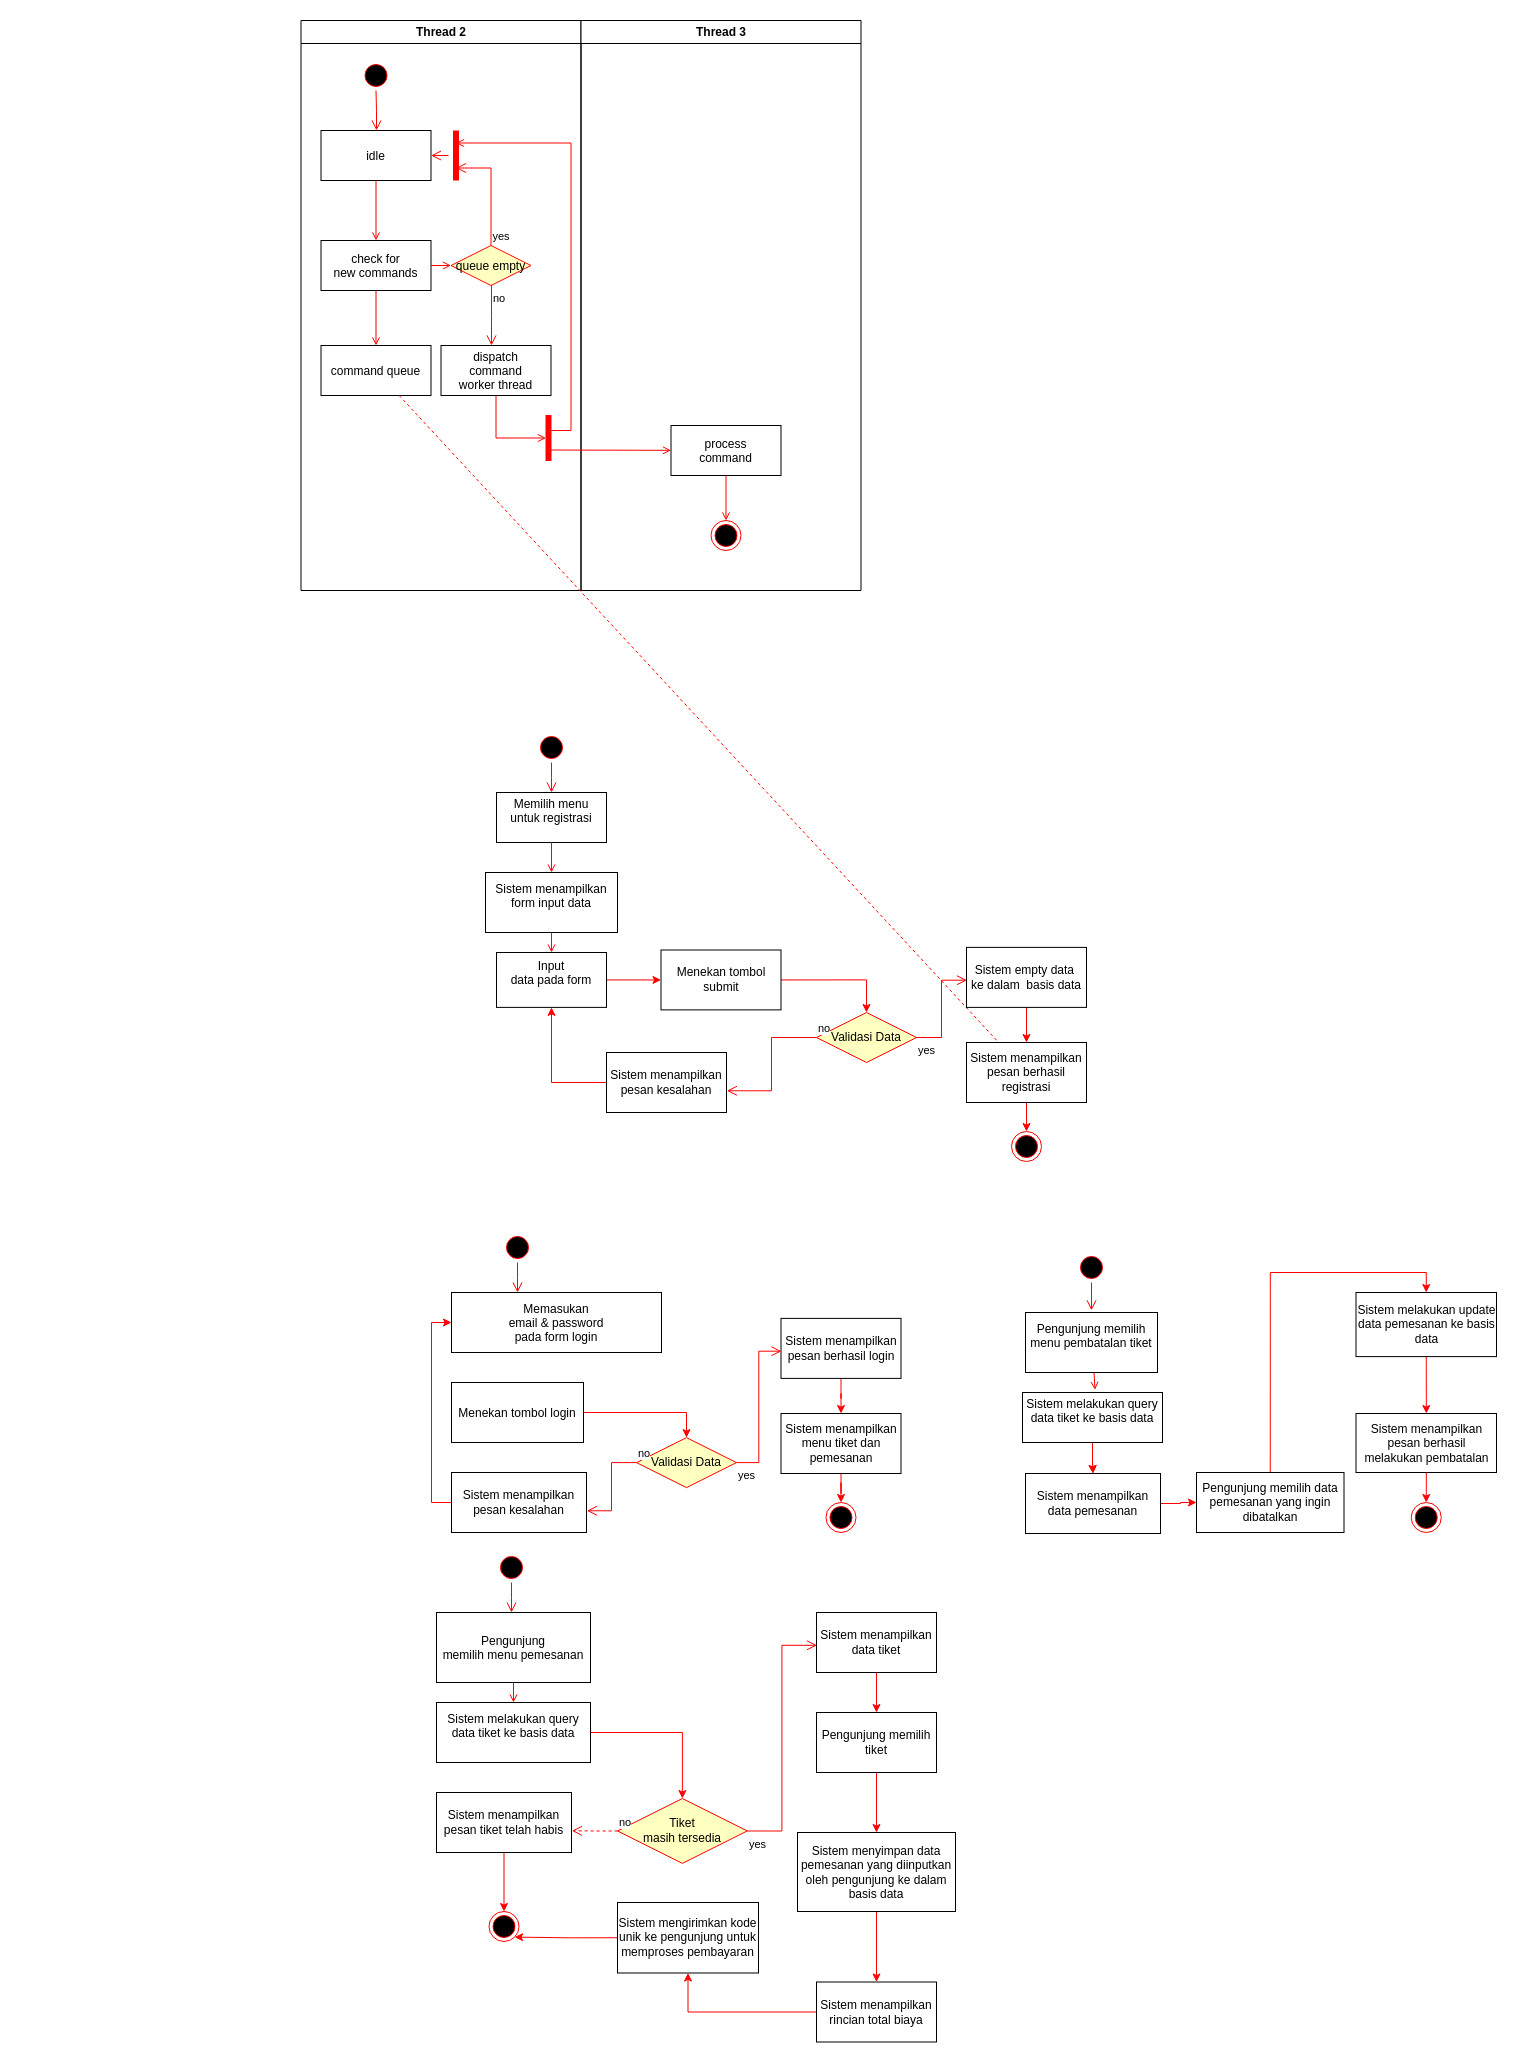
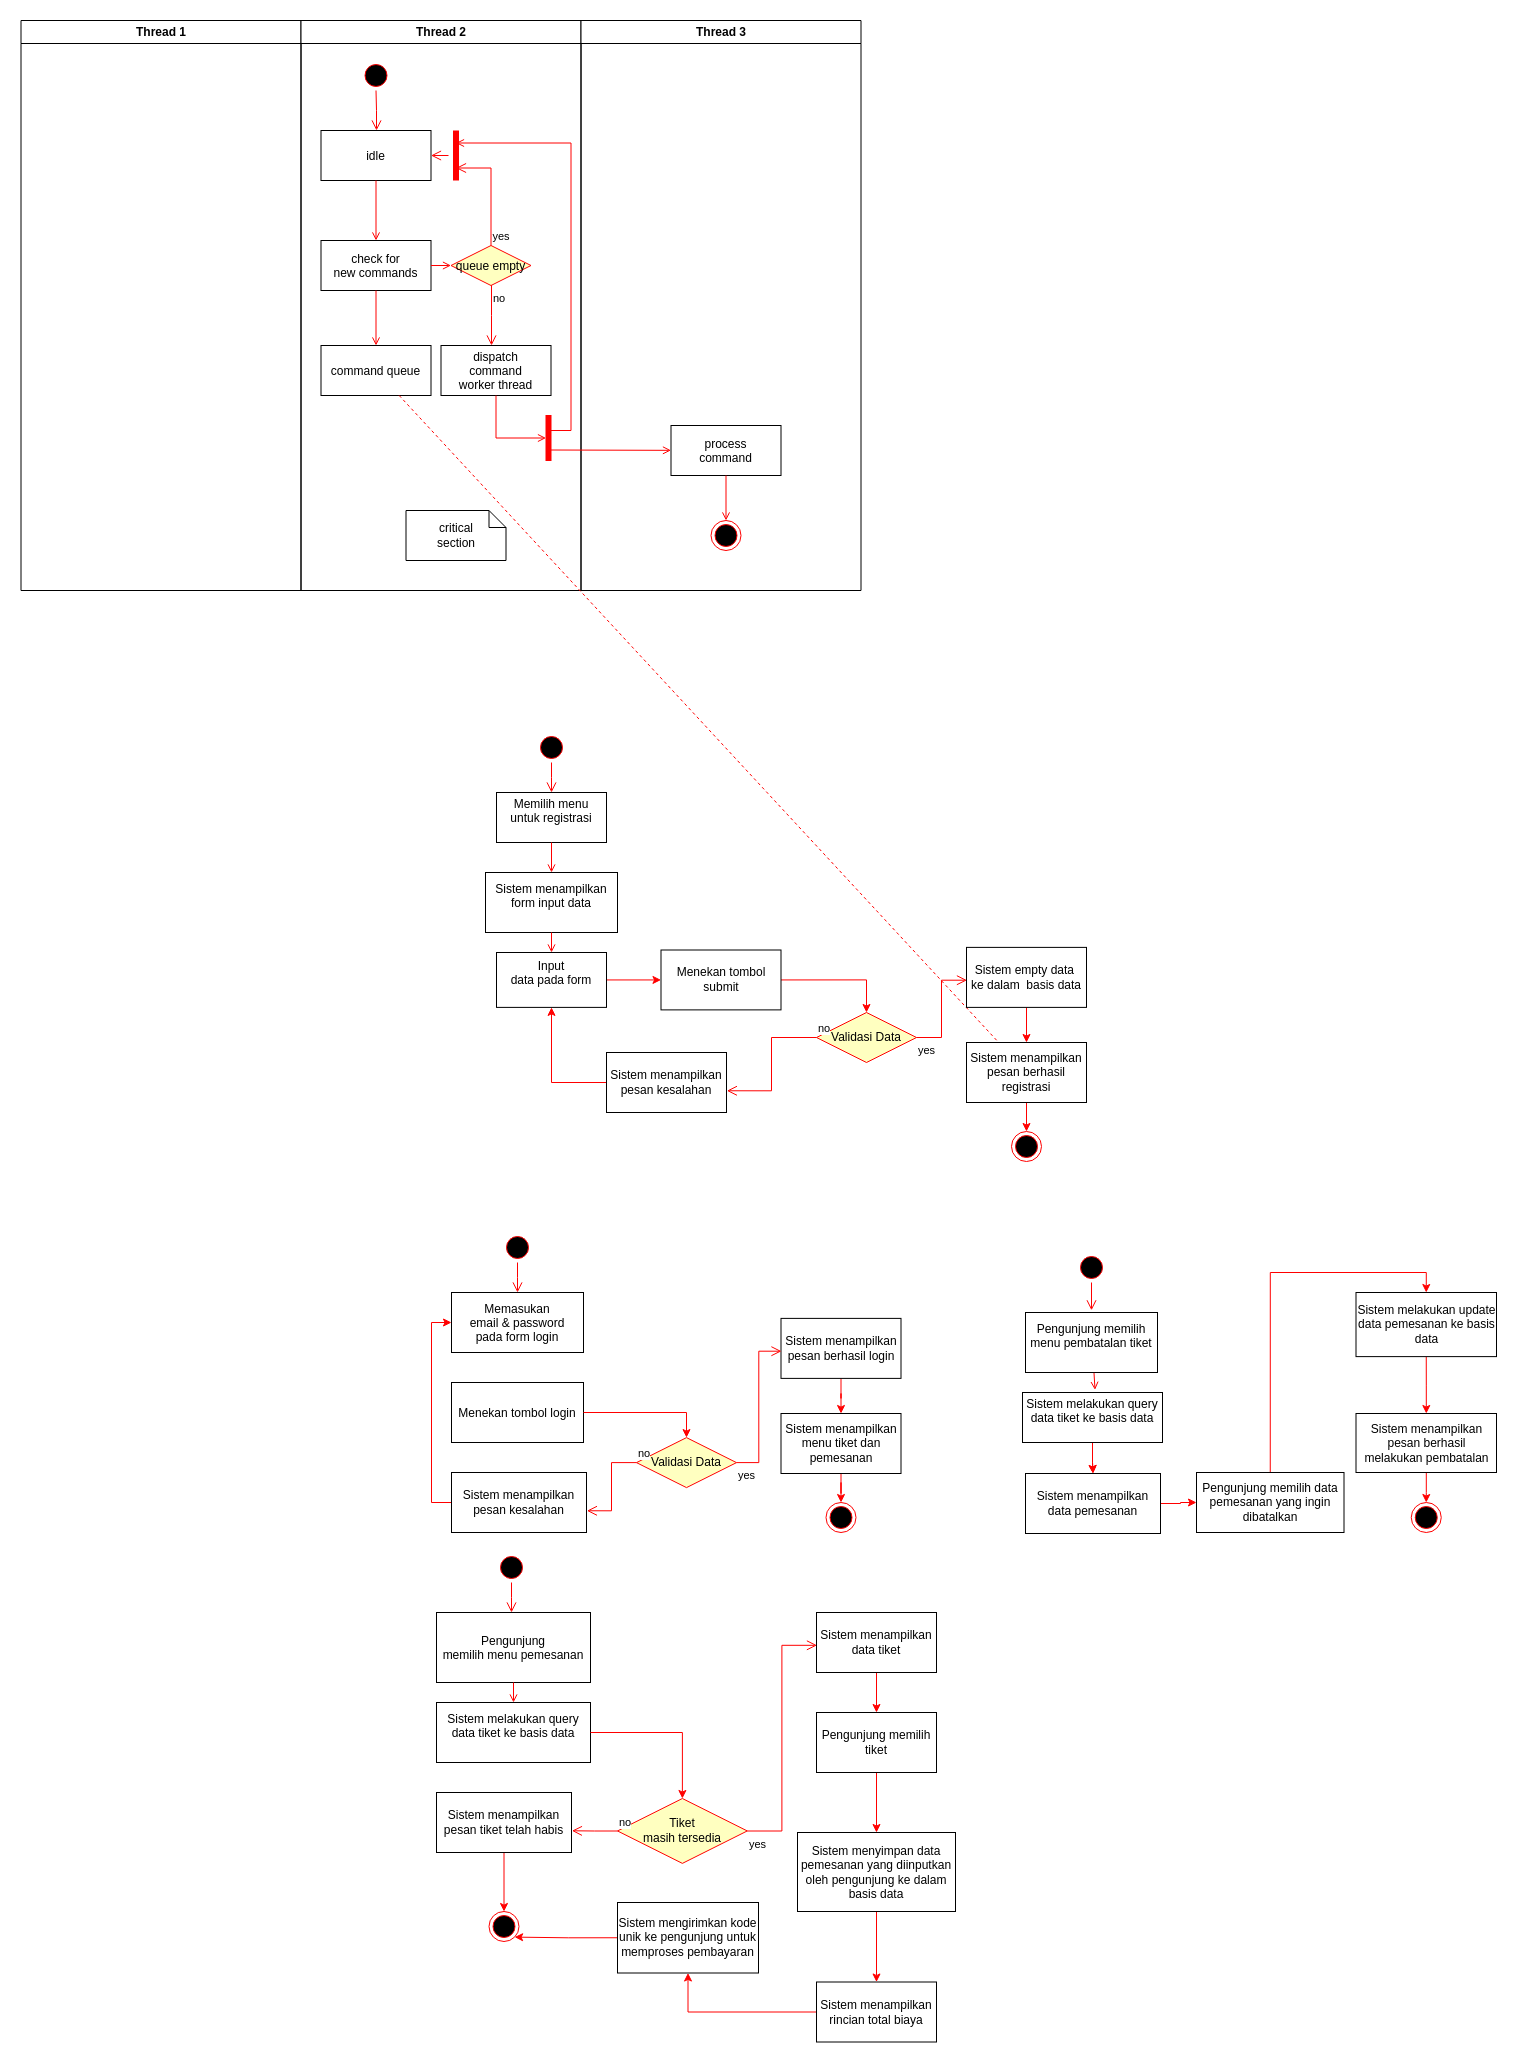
none -> (161, 306)
none -> (456, 536)
(557, 1323) -> (518, 1323)
(595, 1831) -> (595, 1831)
